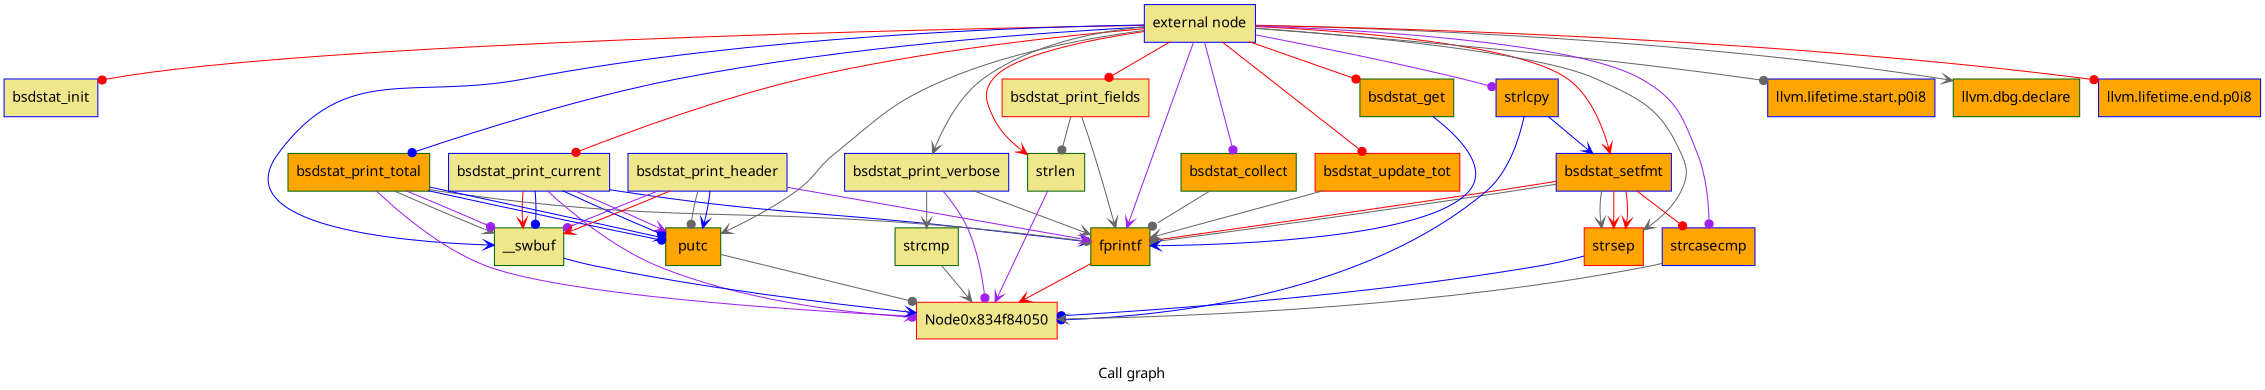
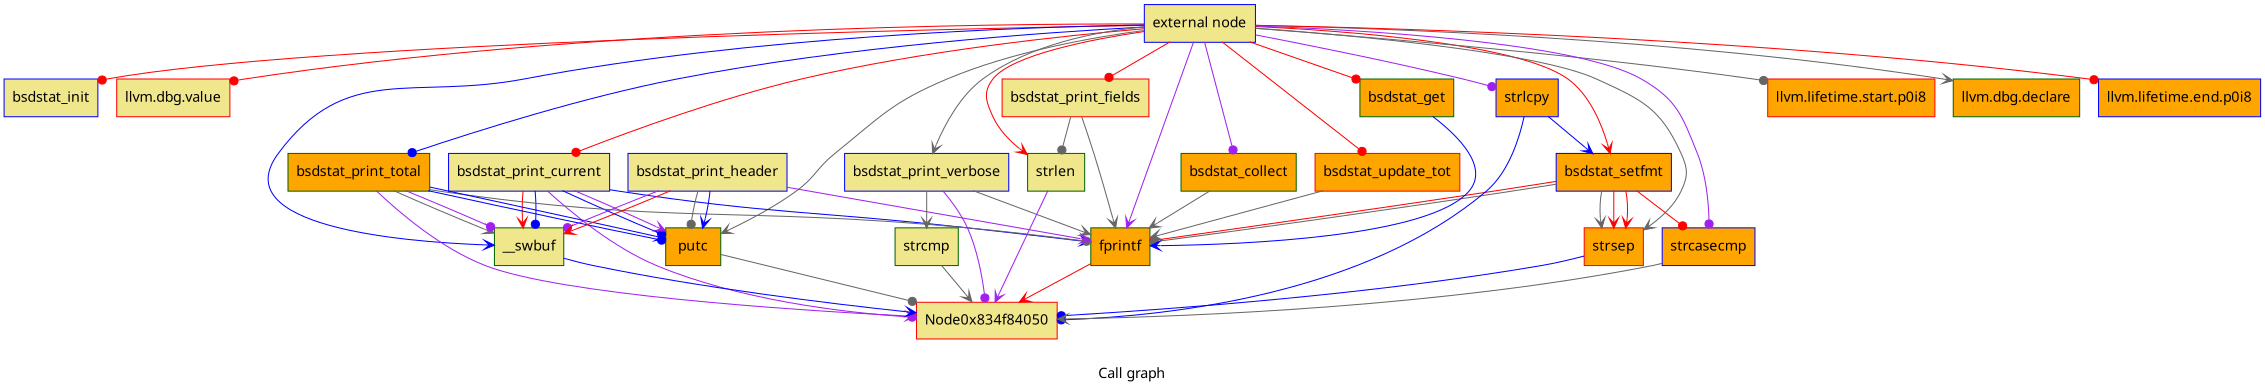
none -> (173, 98)
(1851, 98) -> (1851, 98)
(1184, 207) -> (1184, 207)
